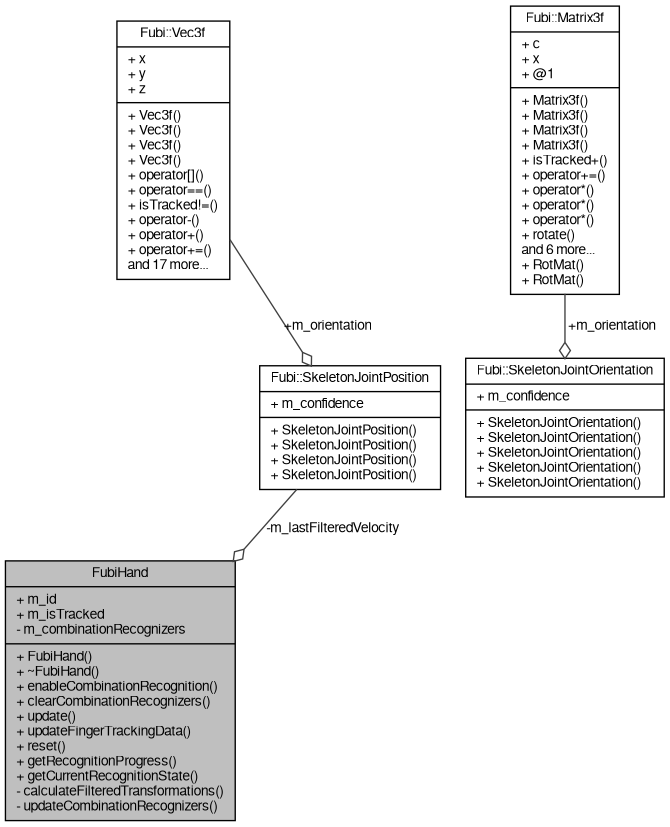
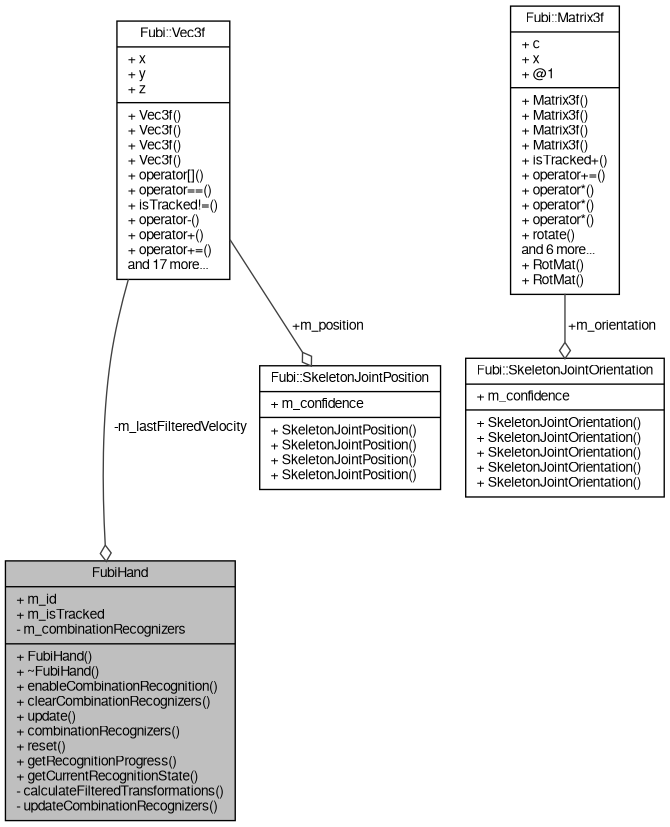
(326, 326) -> (326, 326)
(270, 519) -> (105, 411)
(104, 732) -> (99, 732)
